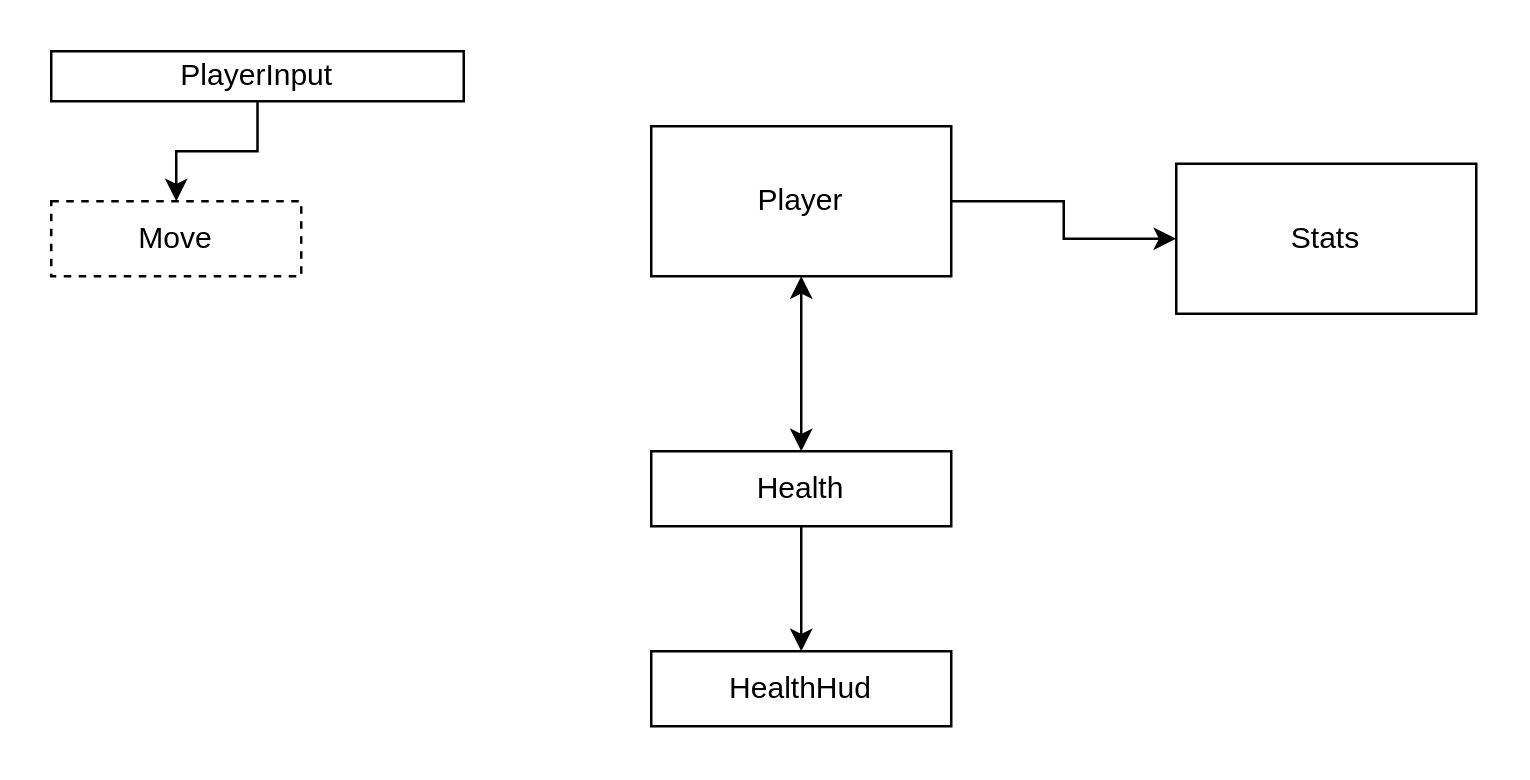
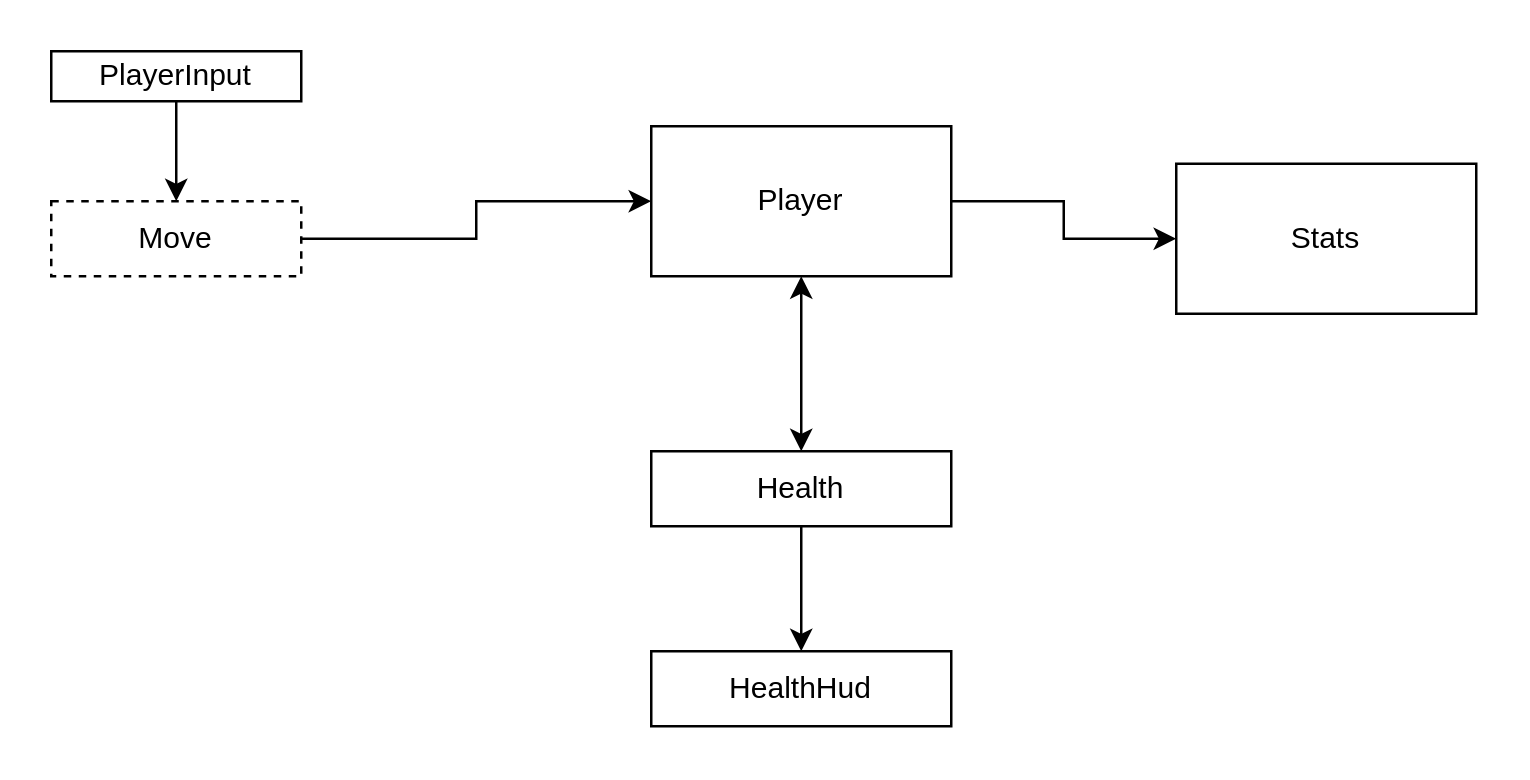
(258, 76) -> (176, 76)
none -> (476, 229)
